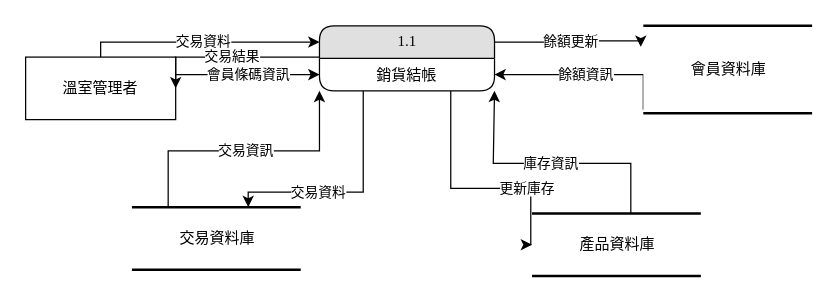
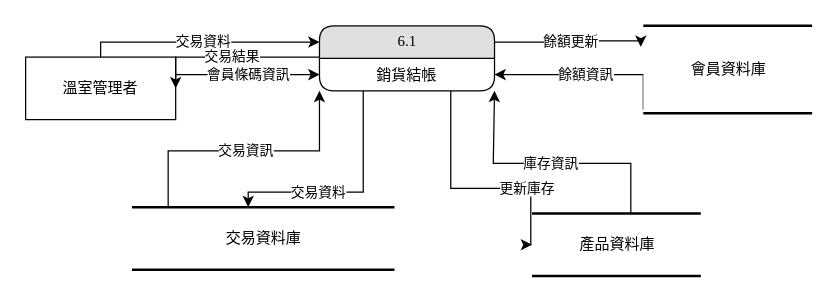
(408, 42) -> (408, 42)
(216, 238) -> (263, 238)
